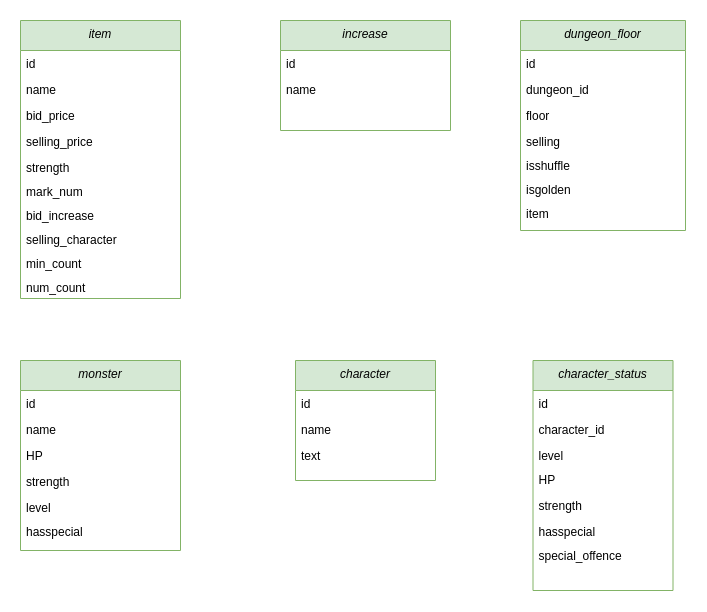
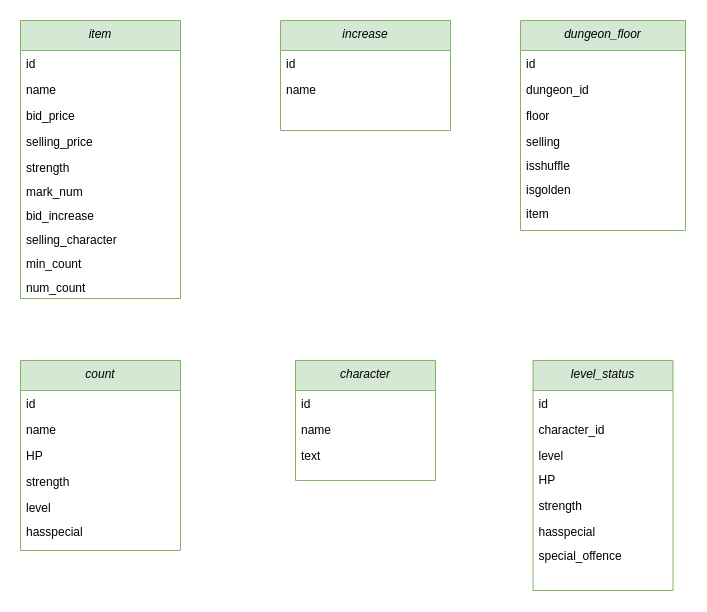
(100, 374) -> (100, 374)
(603, 374) -> (603, 374)
